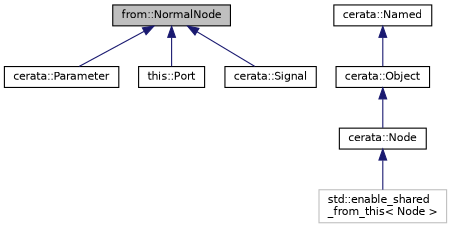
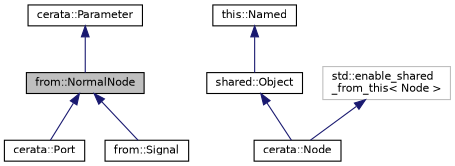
(383, 15) -> (255, 15)
(112, 49) -> (85, 55)
(172, 77) -> (45, 151)
(271, 77) -> (147, 151)
(383, 77) -> (255, 83)
(383, 175) -> (333, 123)
